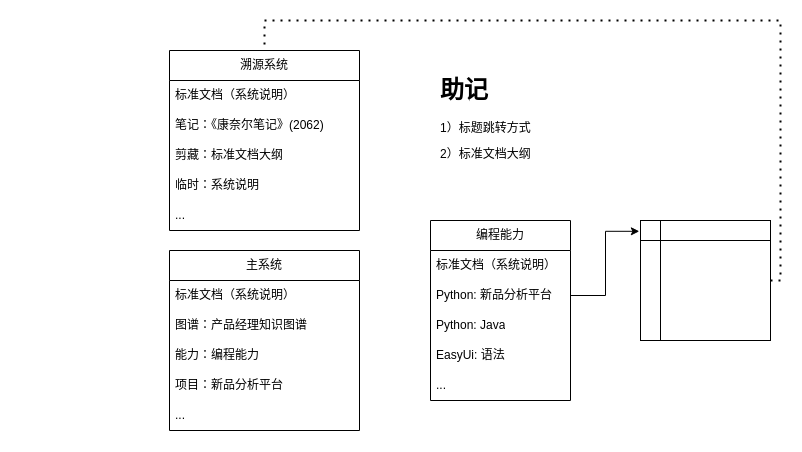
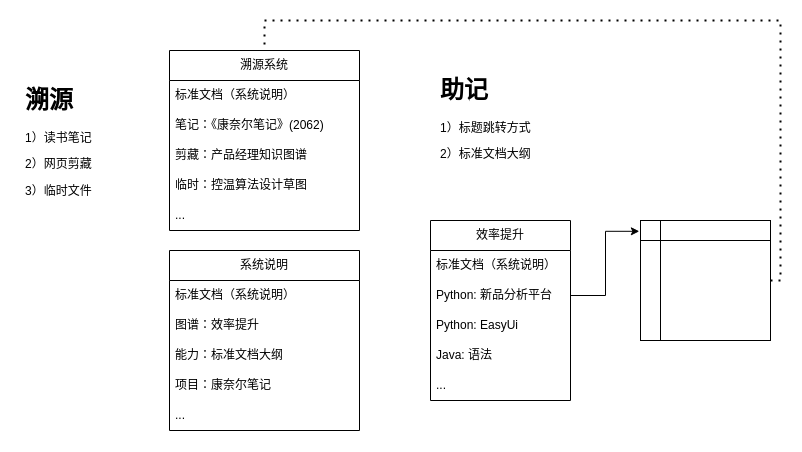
none -> (91, 141)
(230, 156) -> (242, 156)
(218, 186) -> (242, 186)
(501, 236) -> (501, 236)
(265, 266) -> (265, 266)
(242, 326) -> (218, 326)
(474, 326) -> (479, 326)
(218, 356) -> (230, 356)
(471, 356) -> (466, 356)
(230, 386) -> (224, 386)
